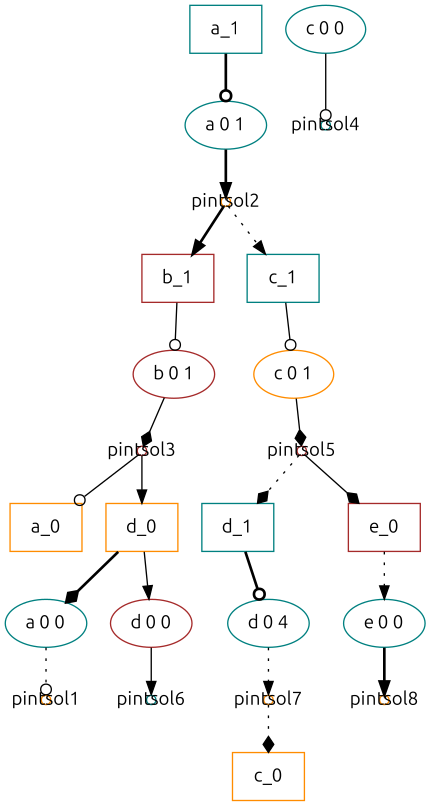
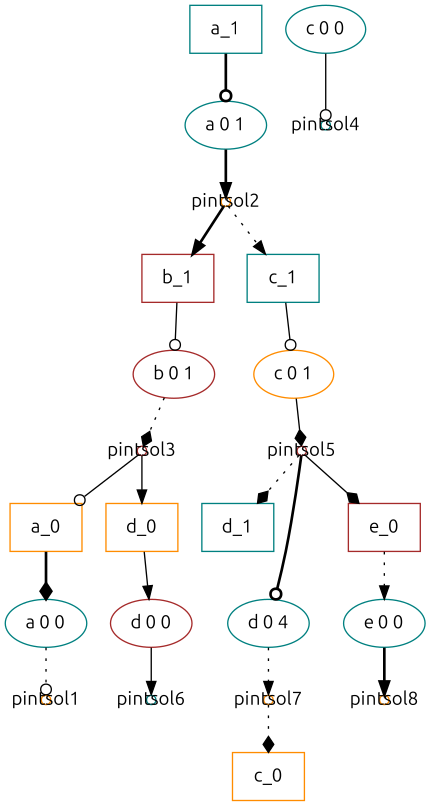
(157, 415) -> (157, 415)
(251, 570) -> (291, 522)
(98, 572) -> (46, 568)
